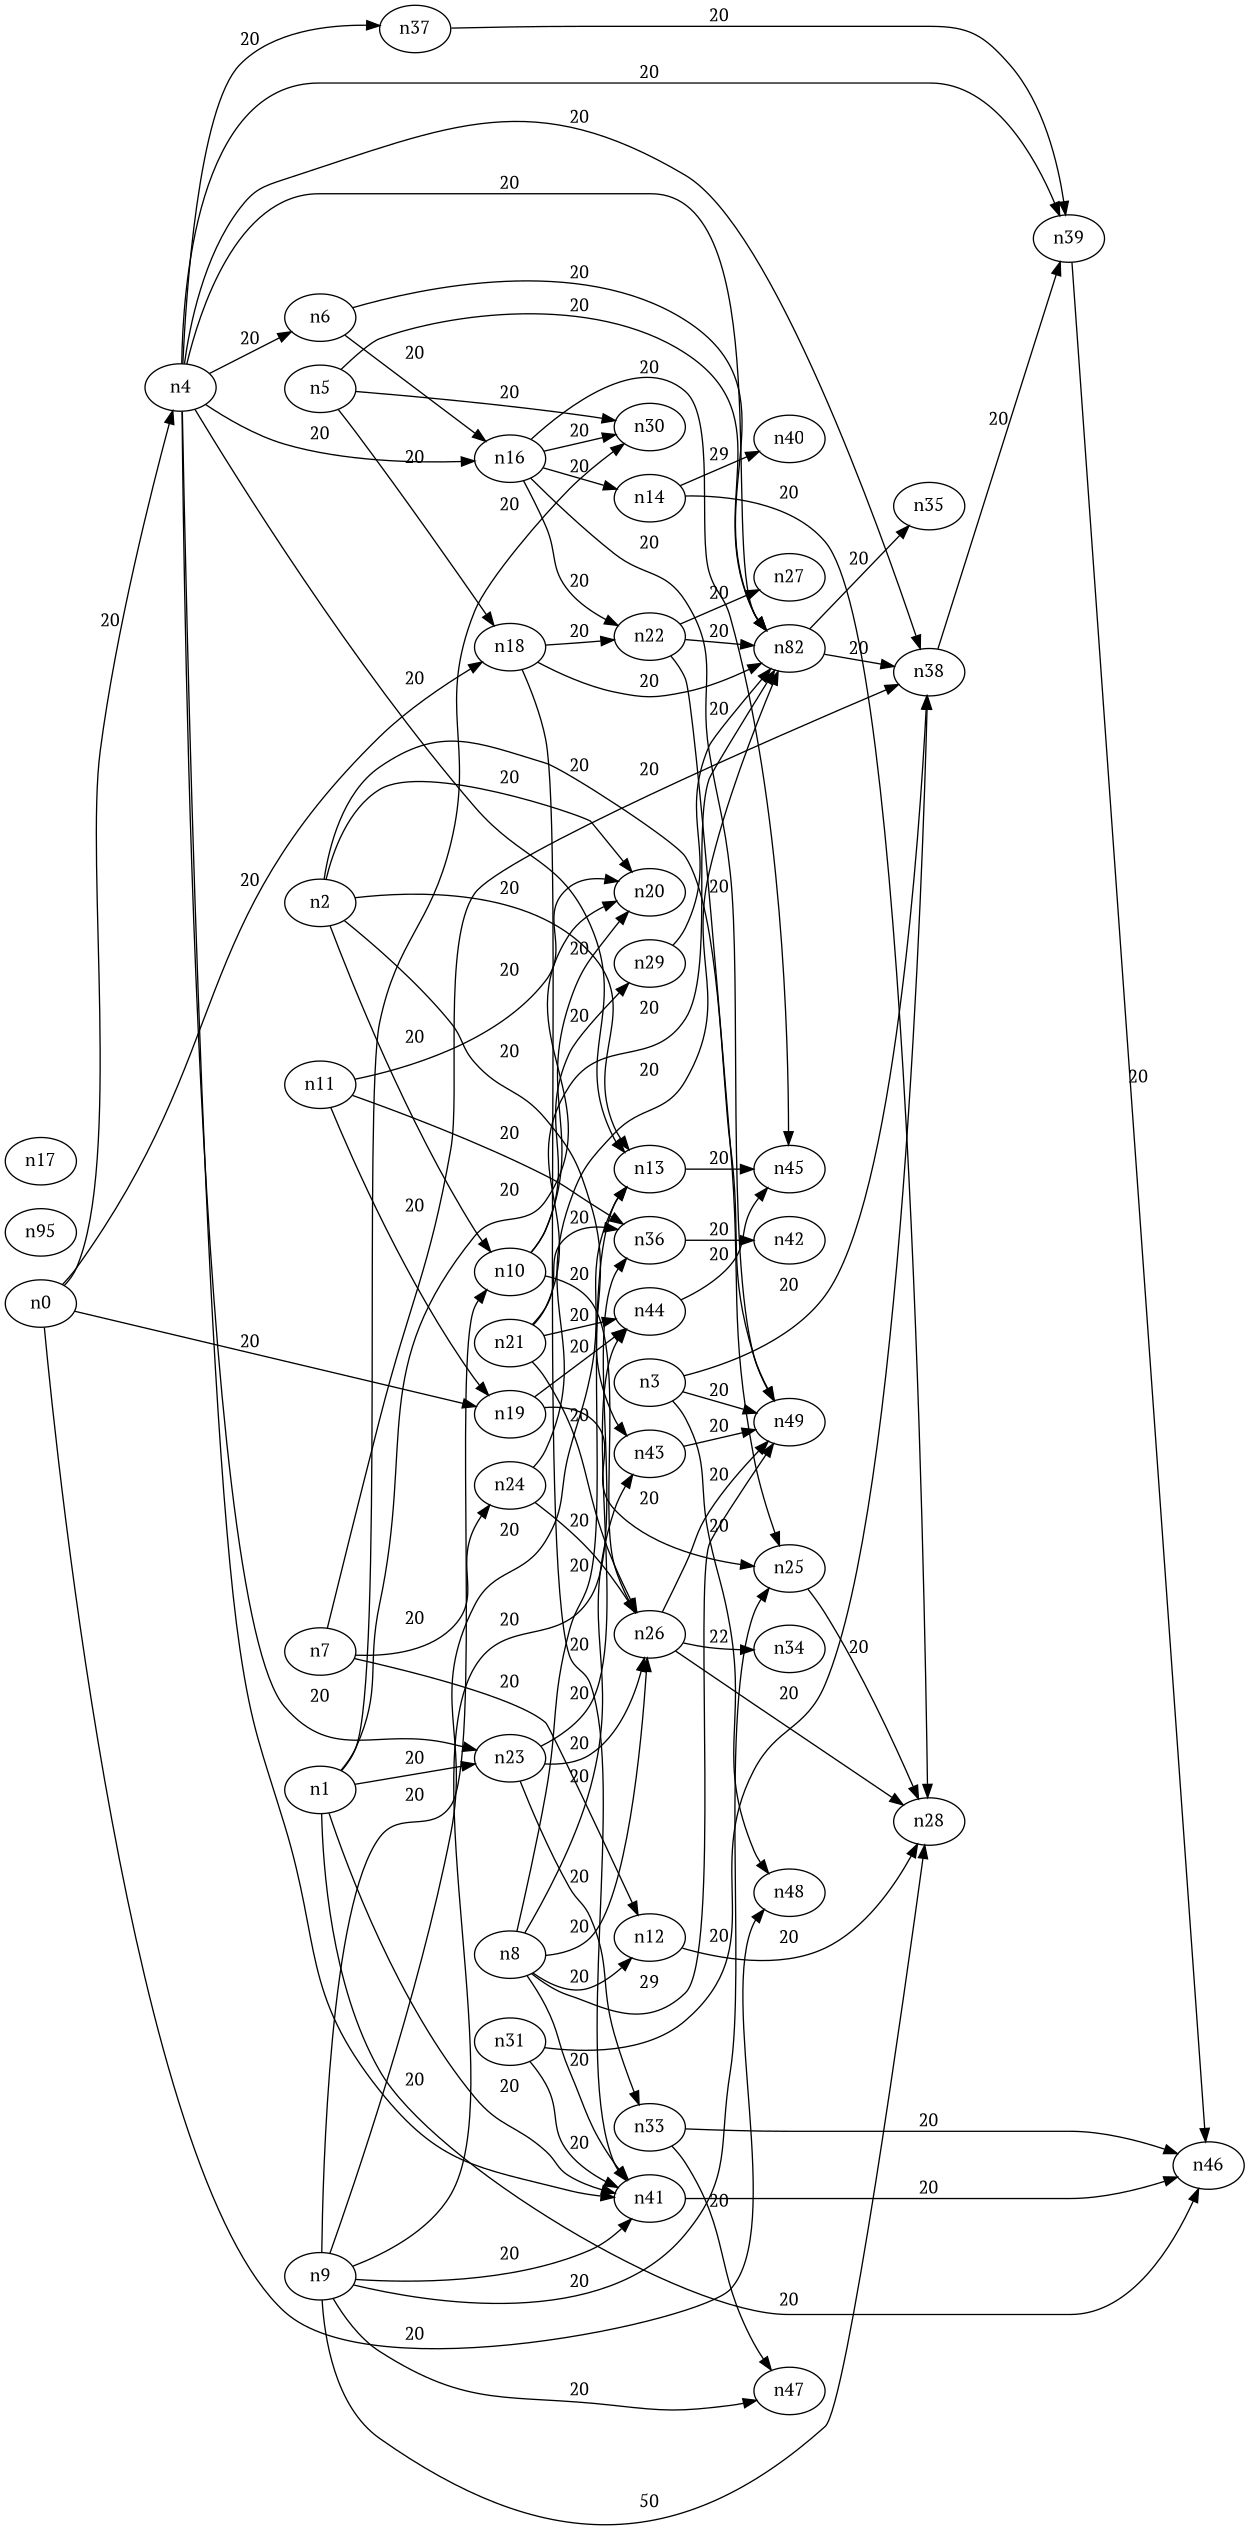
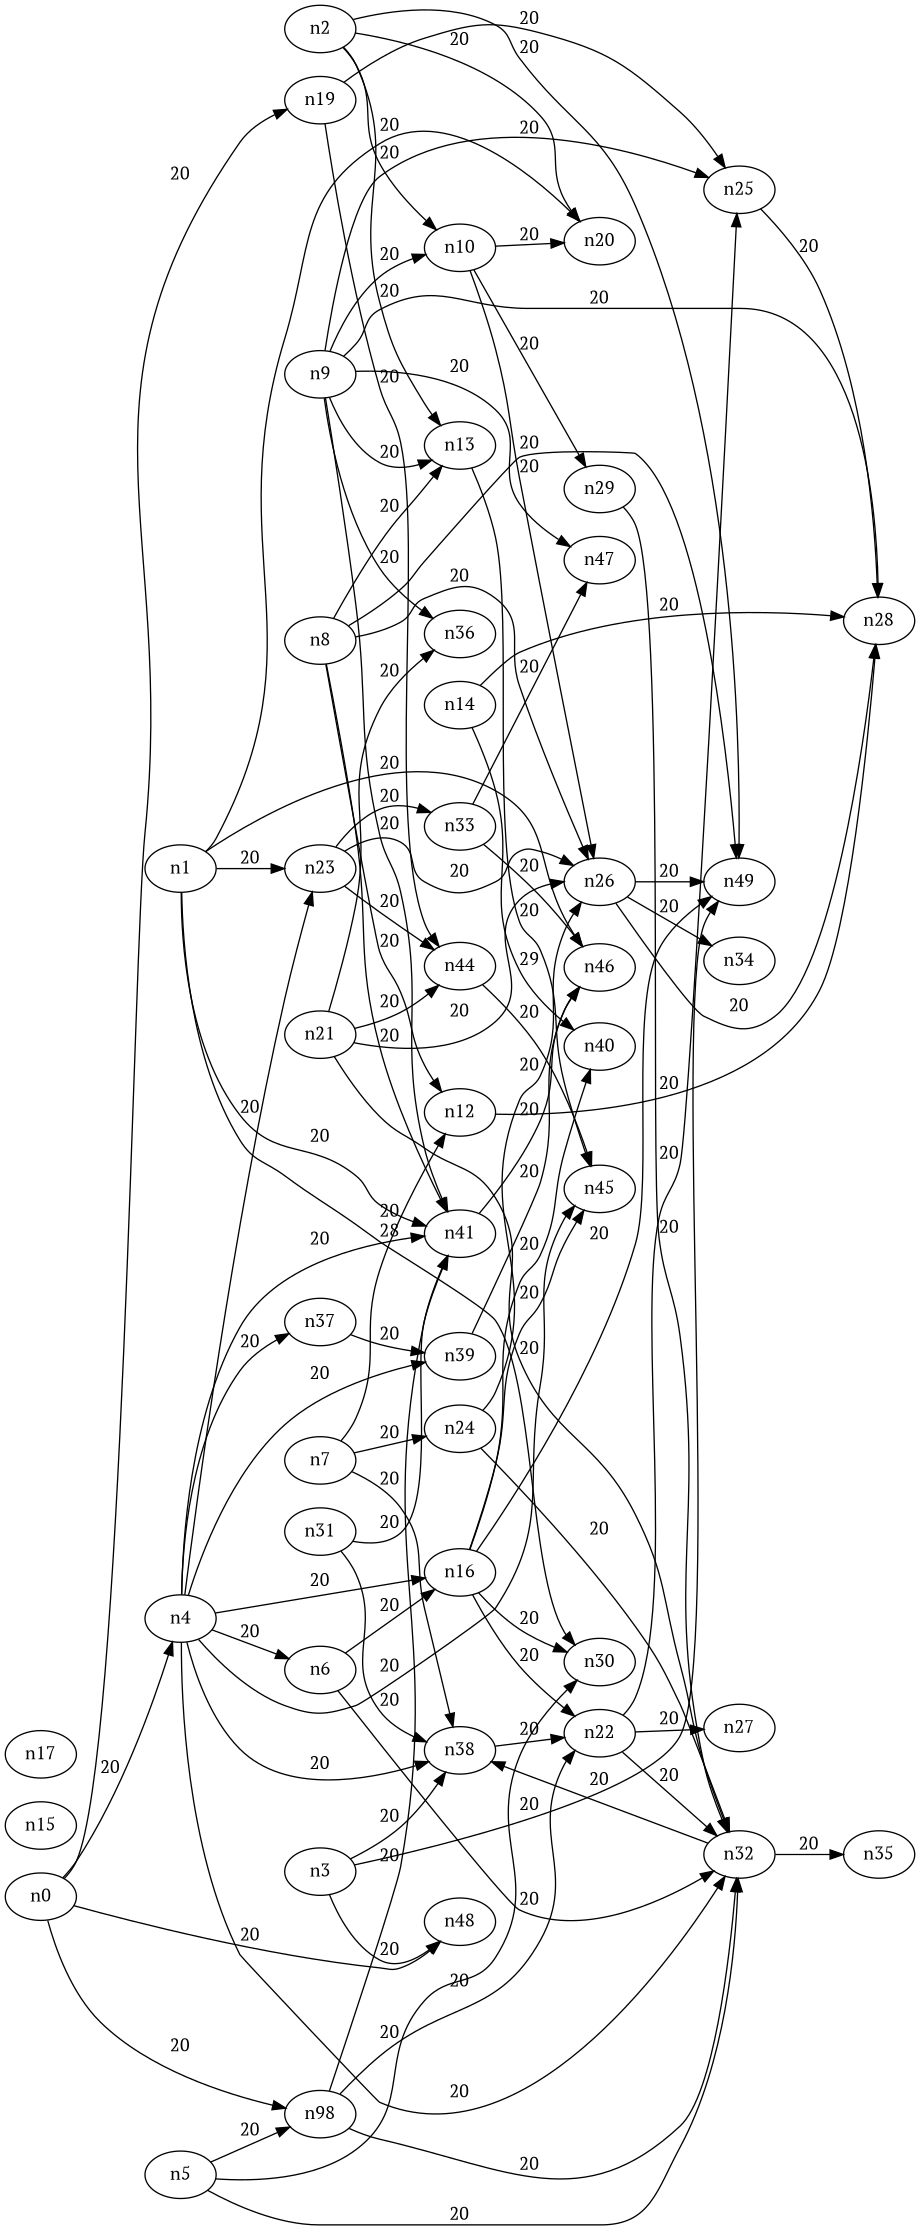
(997, 462) -> (516, 1744)
(570, 476) -> (523, 1277)
(510, 505) -> (390, 1232)
(510, 647) -> (320, 2114)
(790, 648) -> (739, 1855)
(444, 770) -> (508, 1586)
(320, 1085) -> none
(41, 1232) -> (41, 1826)
(790, 1240) -> none
(650, 1454) -> none
(720, 1638) -> (670, 907)
(650, 1983) -> (530, 444)
(650, 2502) -> (600, 299)
